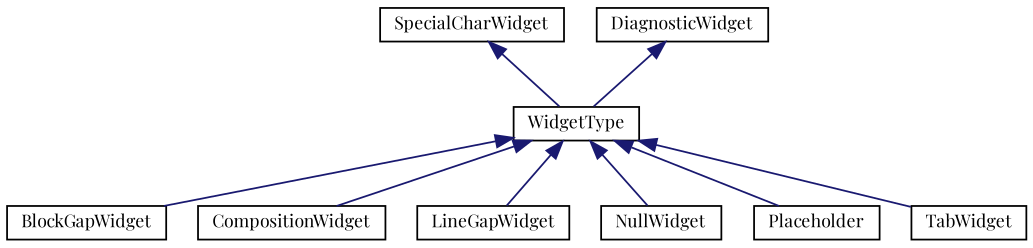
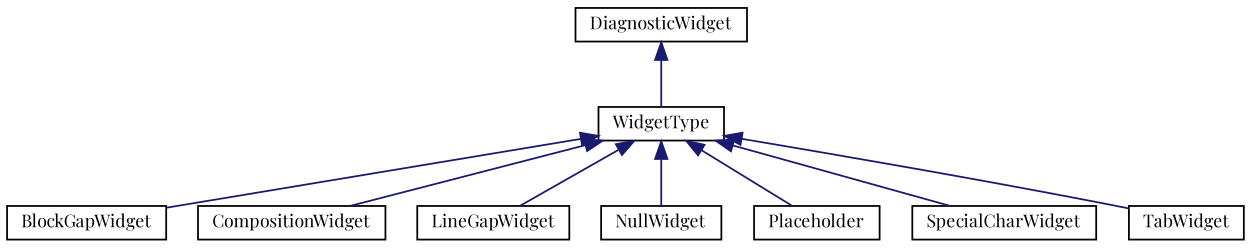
(531, 80) -> (842, 176)
